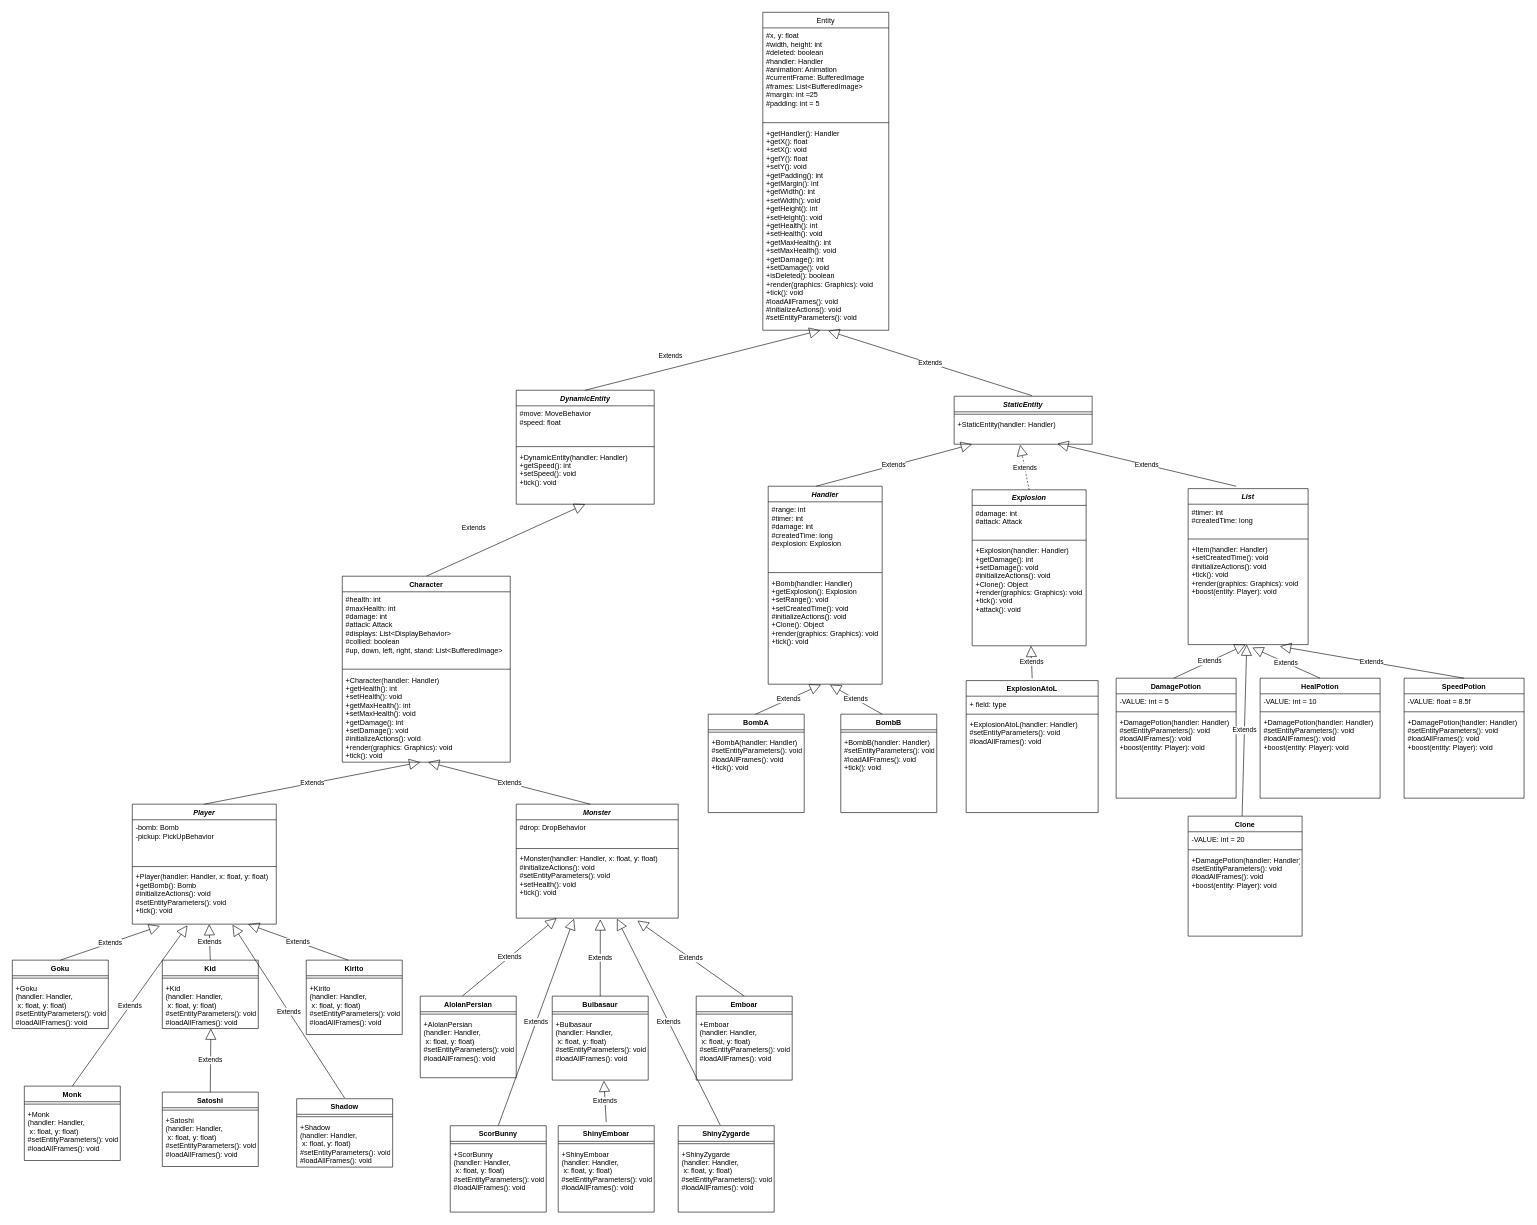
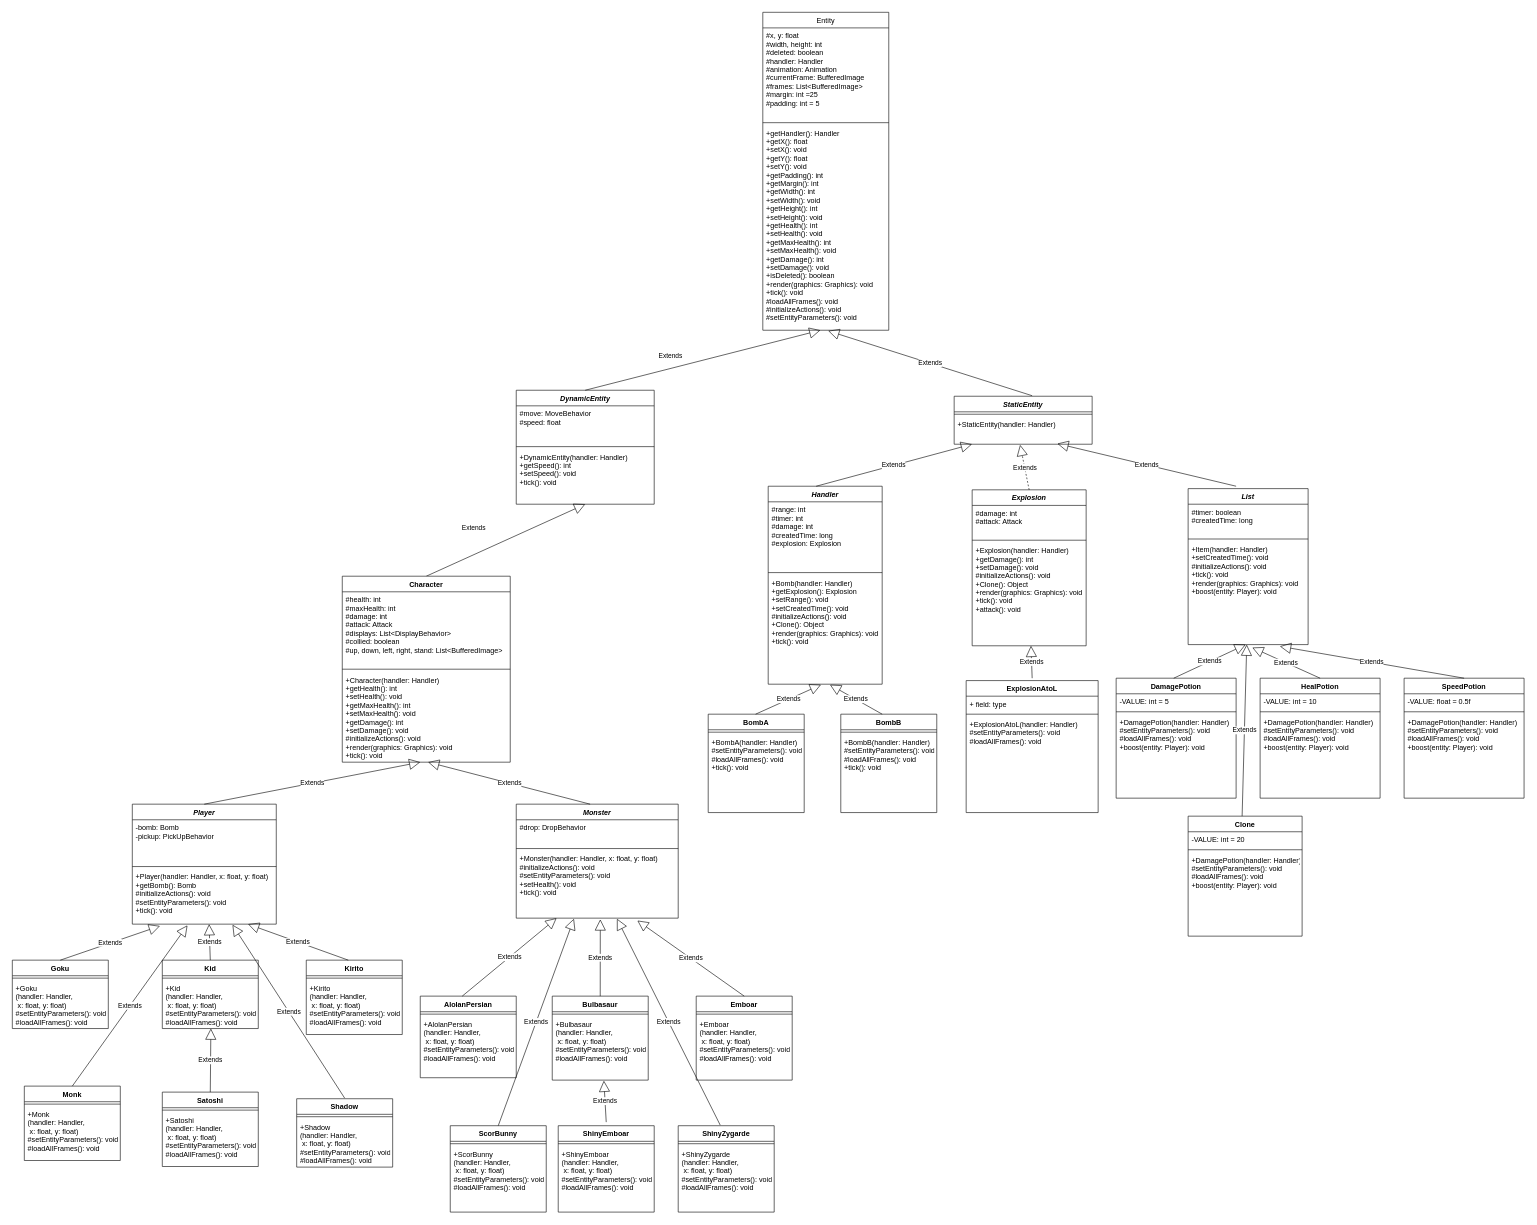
(1210, 512) -> (1218, 512)
(1442, 702) -> (1442, 702)
